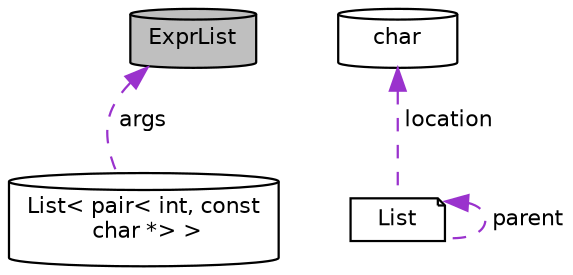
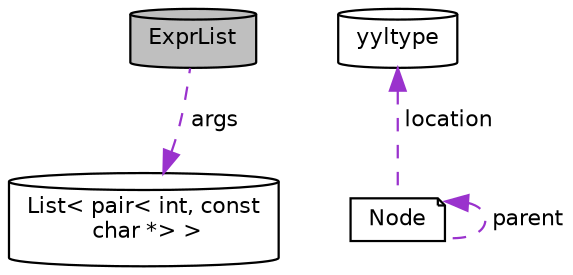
(398, 38) -> (398, 38)
(108, 125) -> (183, 111)
(398, 220) -> (398, 220)
